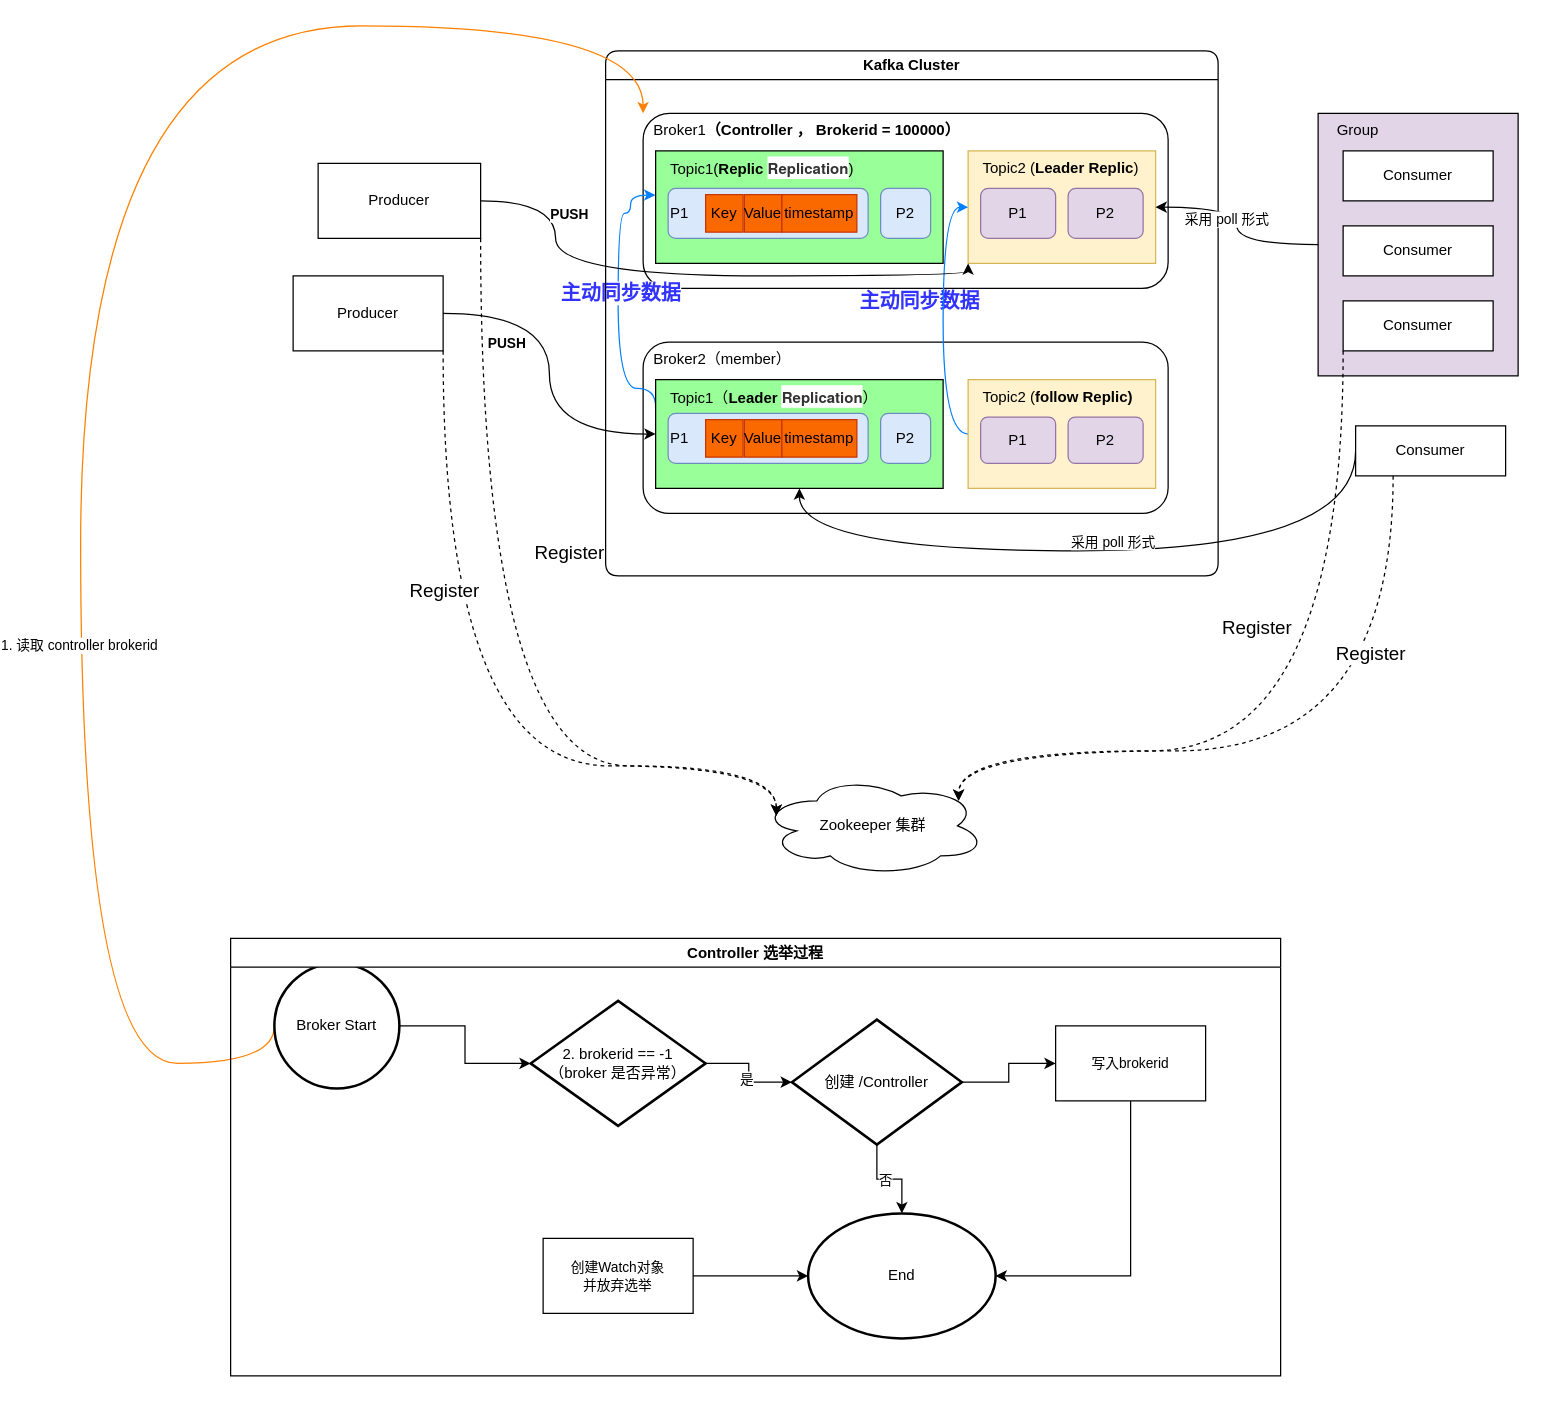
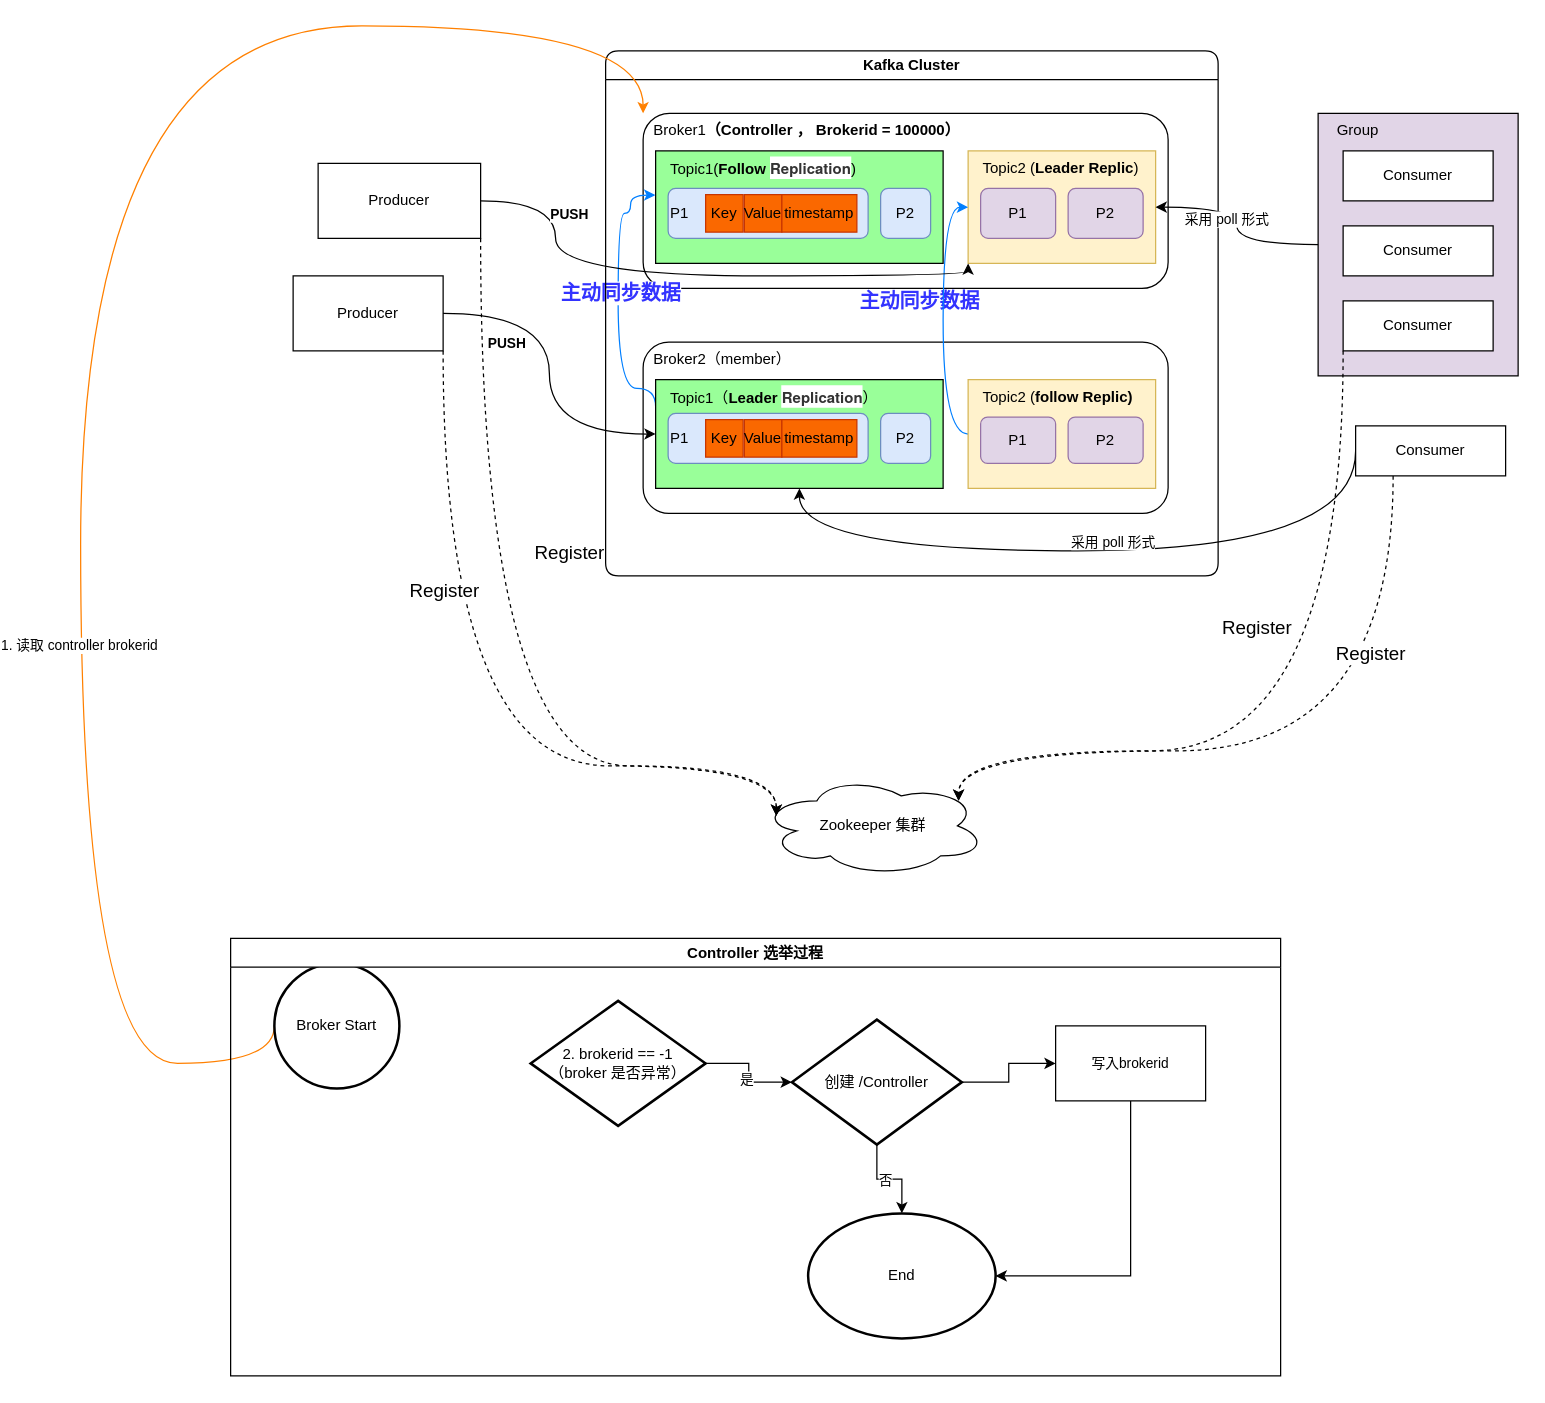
(756, 168) -> (756, 168)
(465, 1040) -> none
(618, 1276) -> none
(746, 1276) -> none
